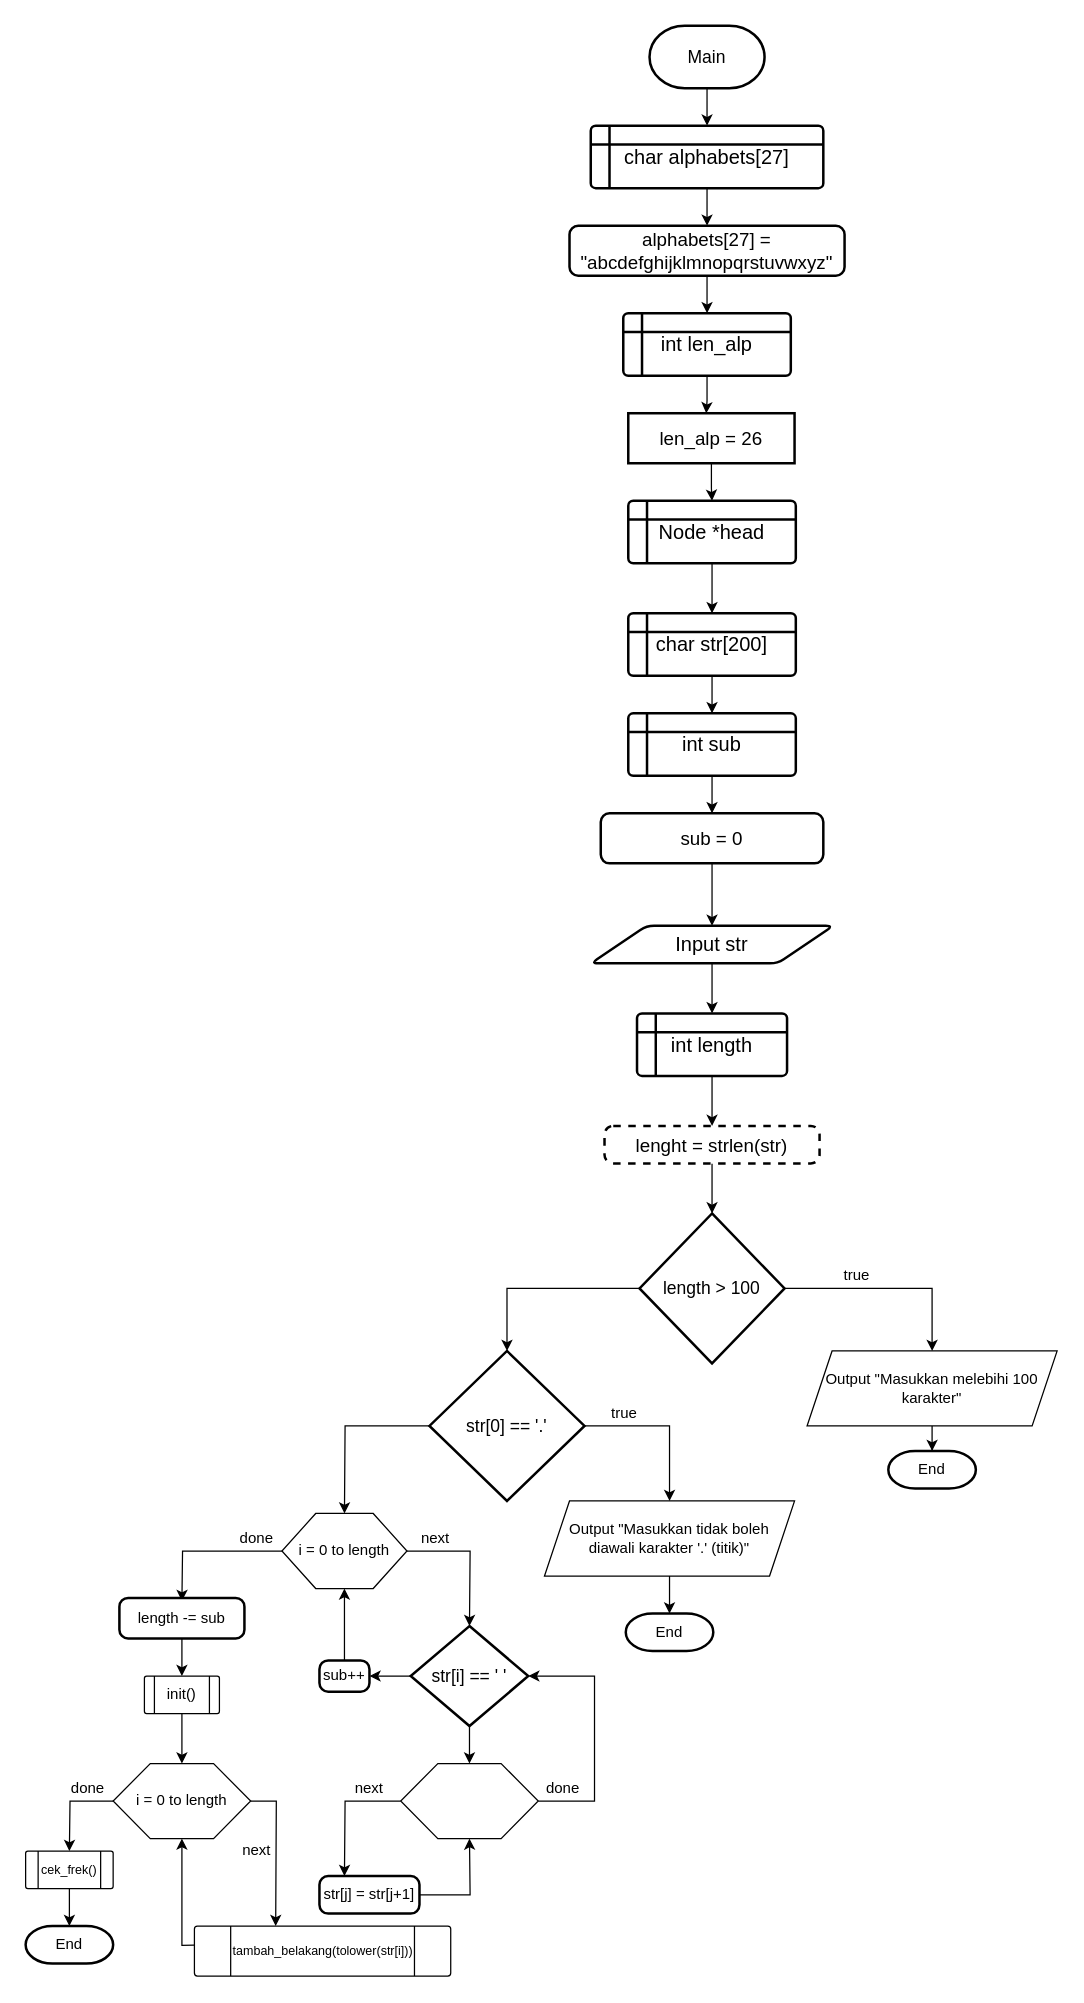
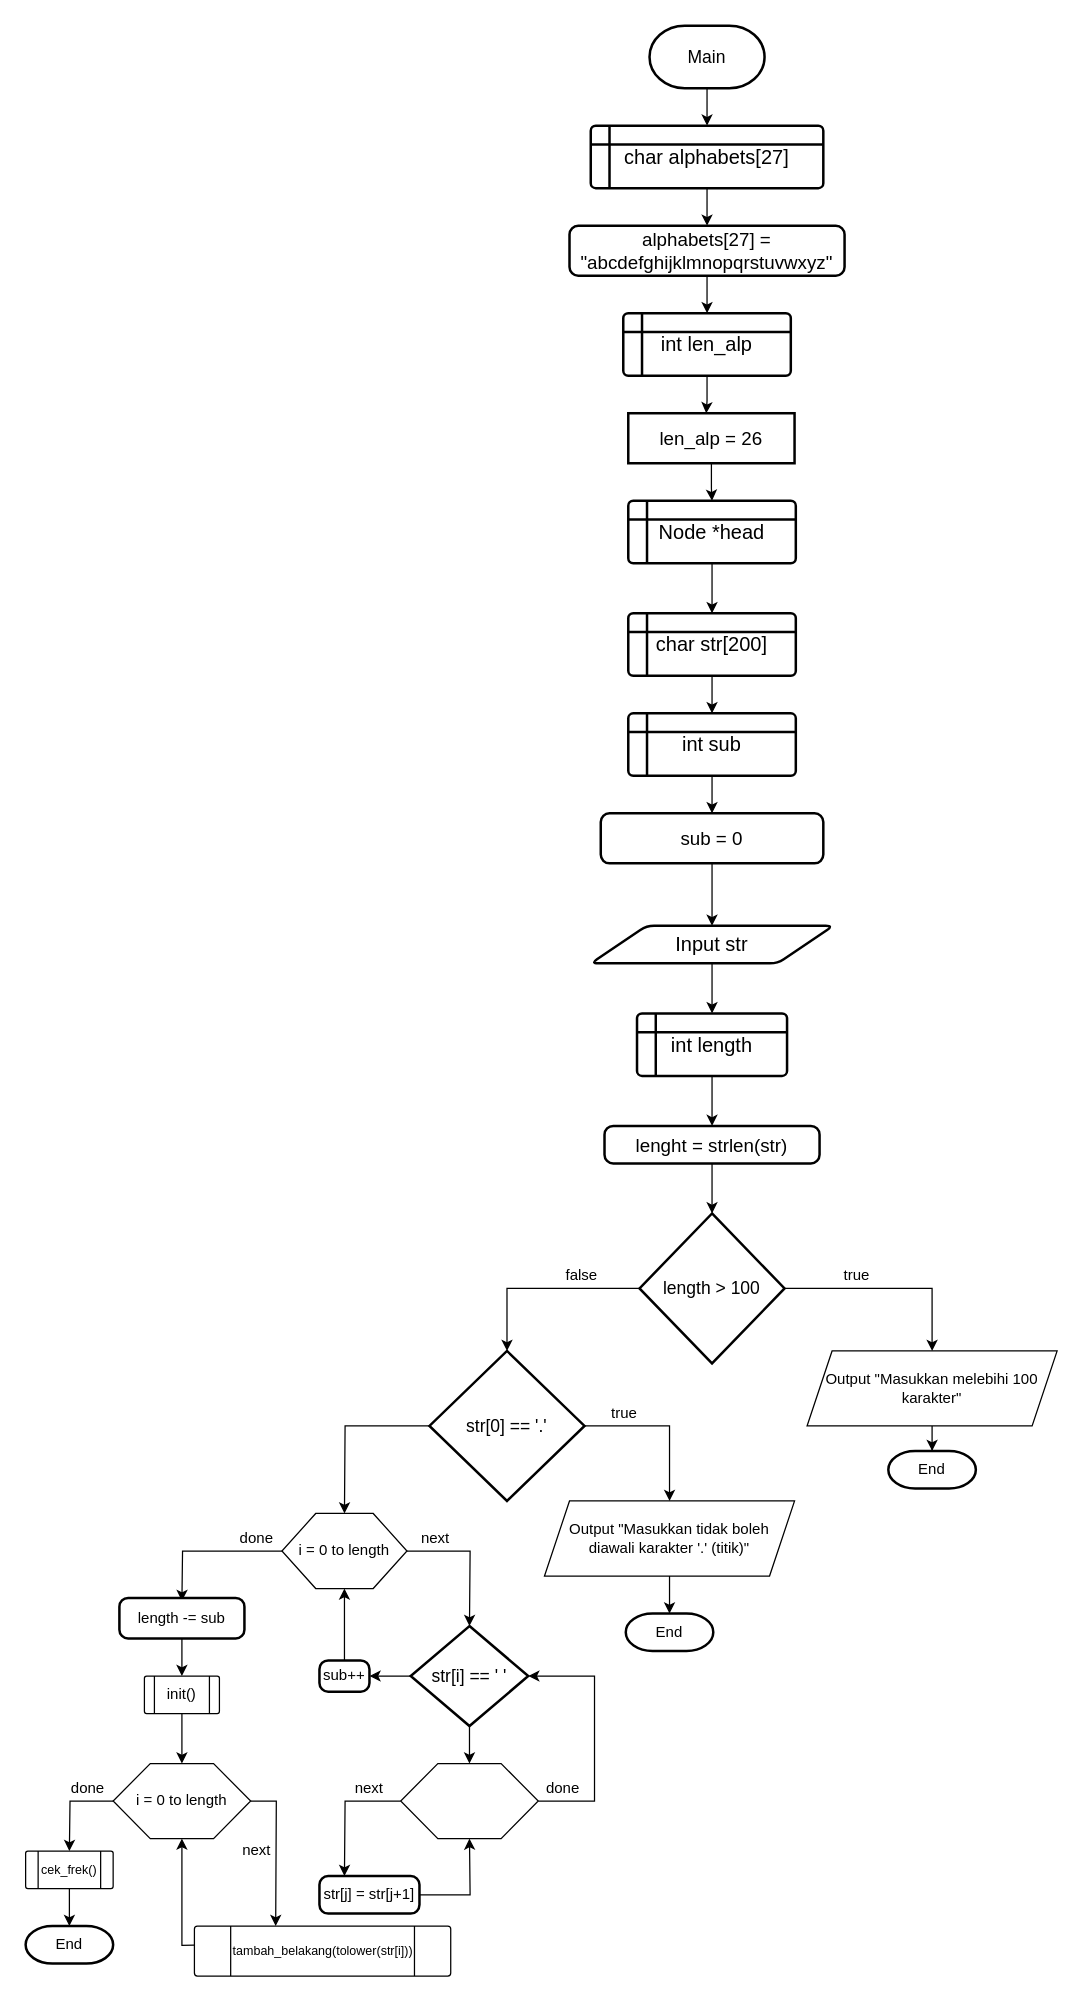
(712, 1144) -> (712, 1144)
none -> (582, 1276)
